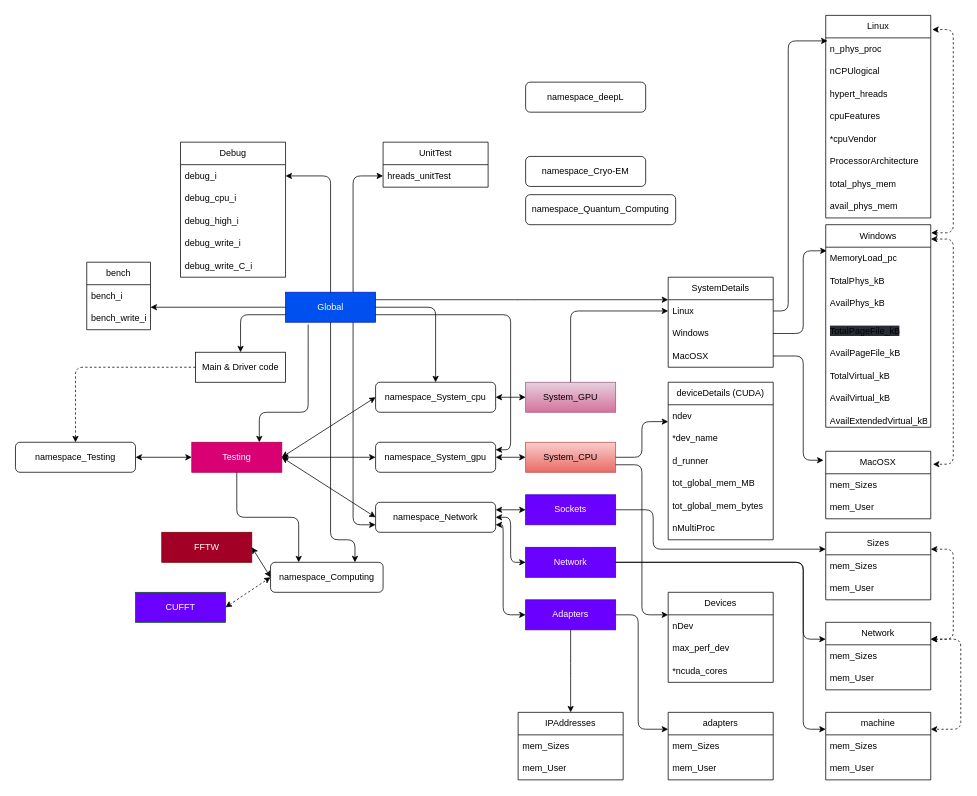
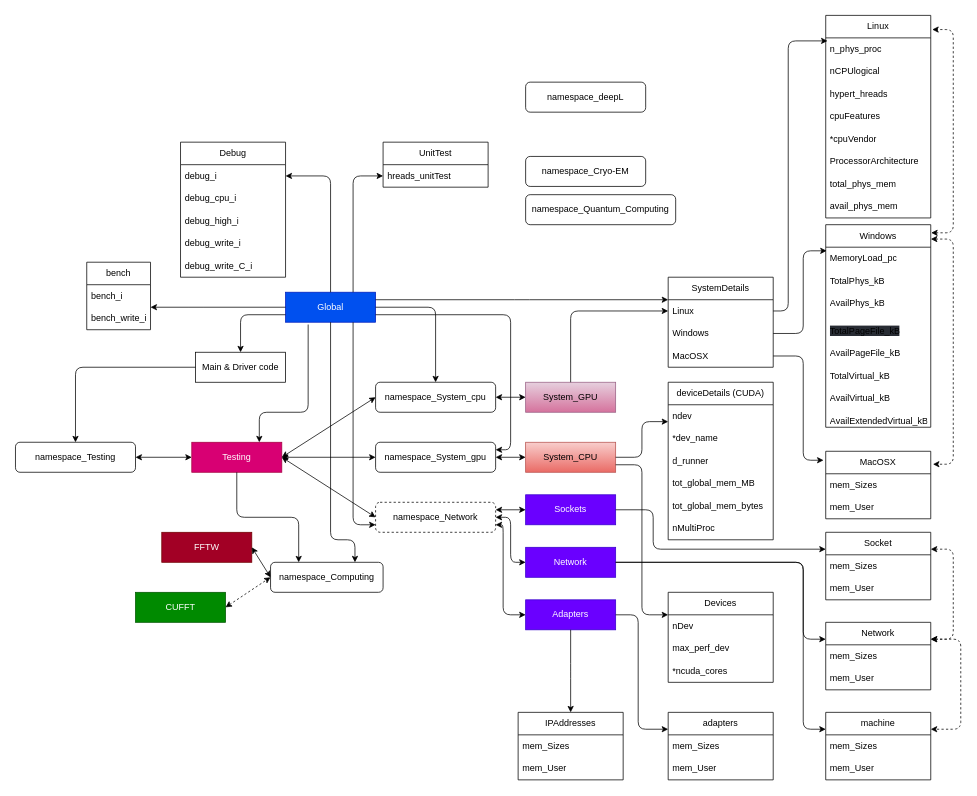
(103, 367) -> (103, 367)
(435, 517) -> (435, 517)
(878, 543) -> (878, 543)
(180, 607) -> (180, 607)
